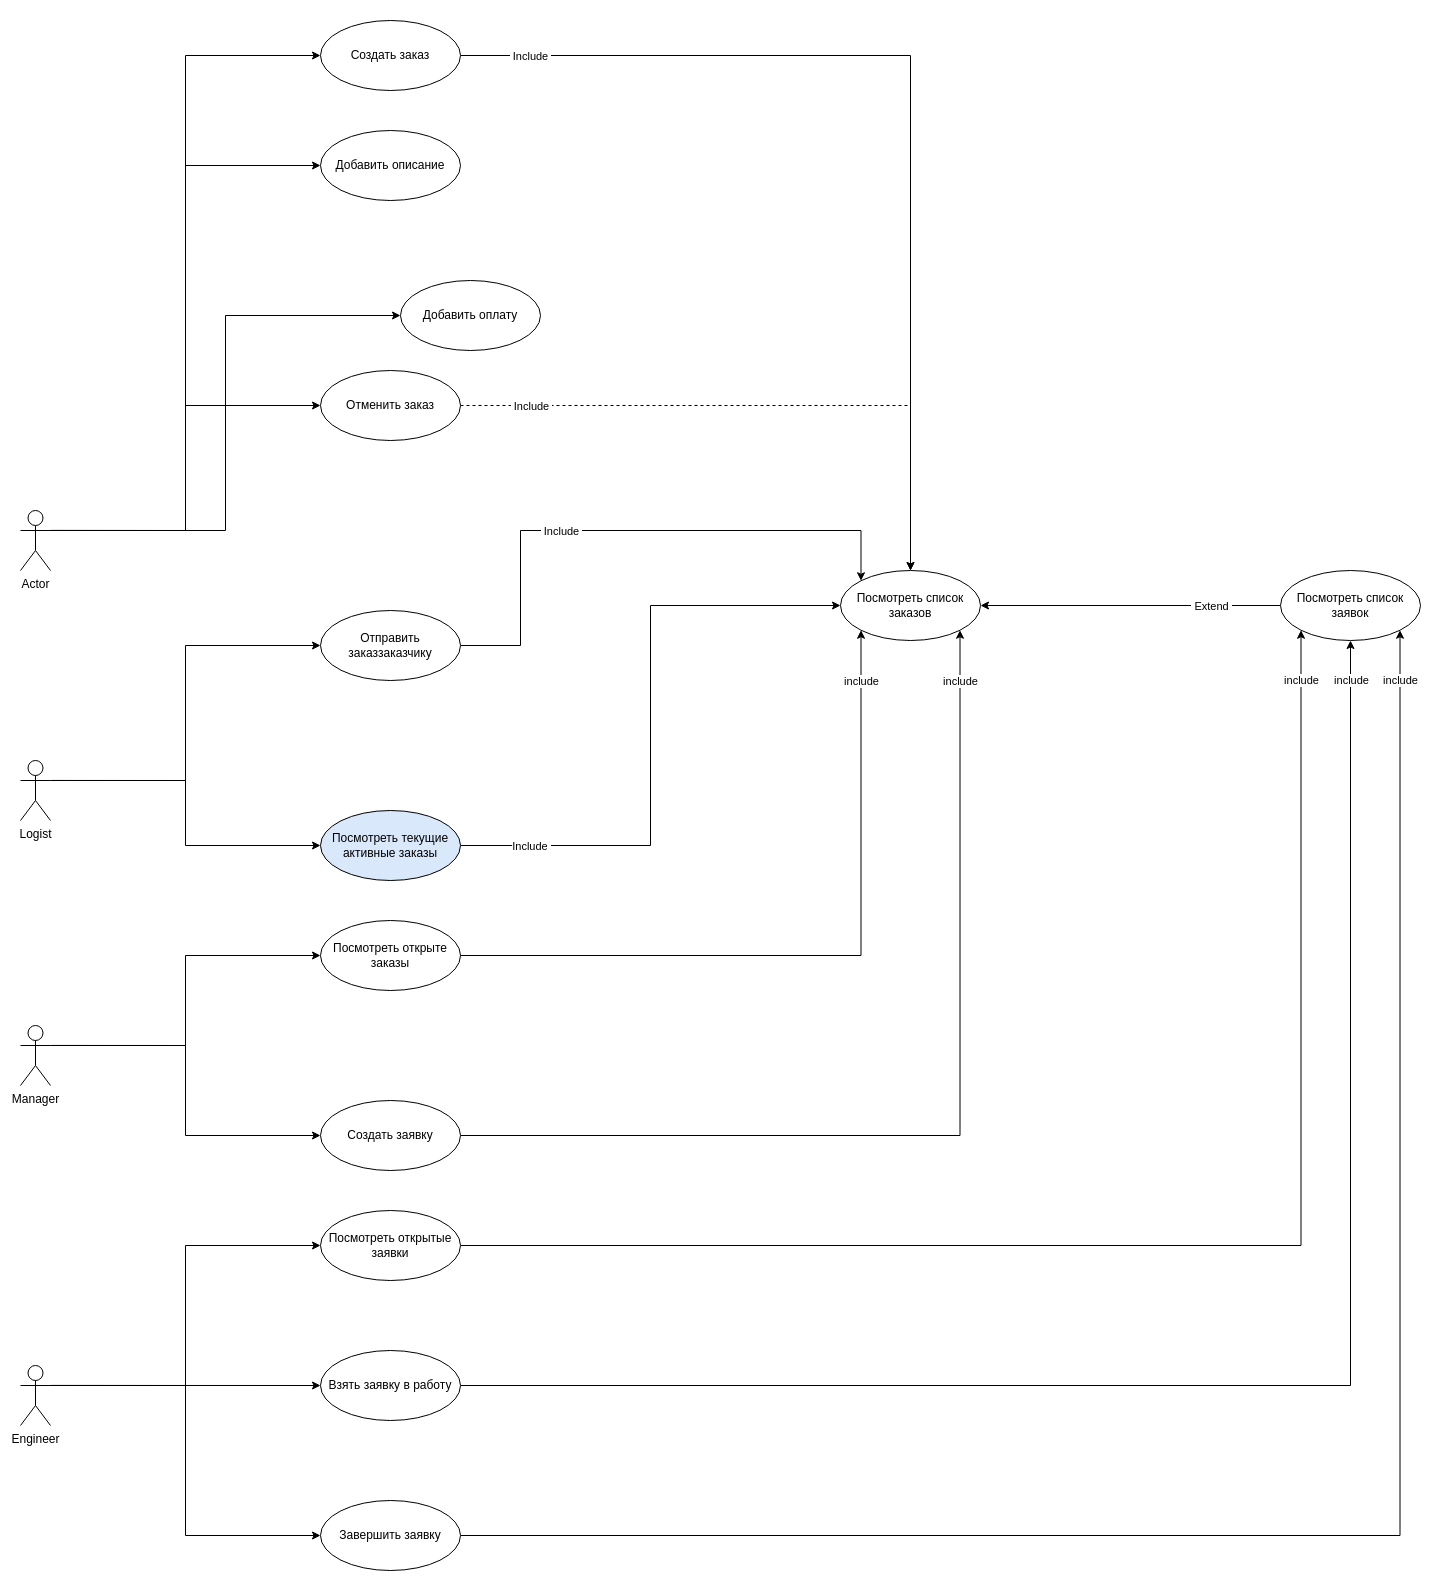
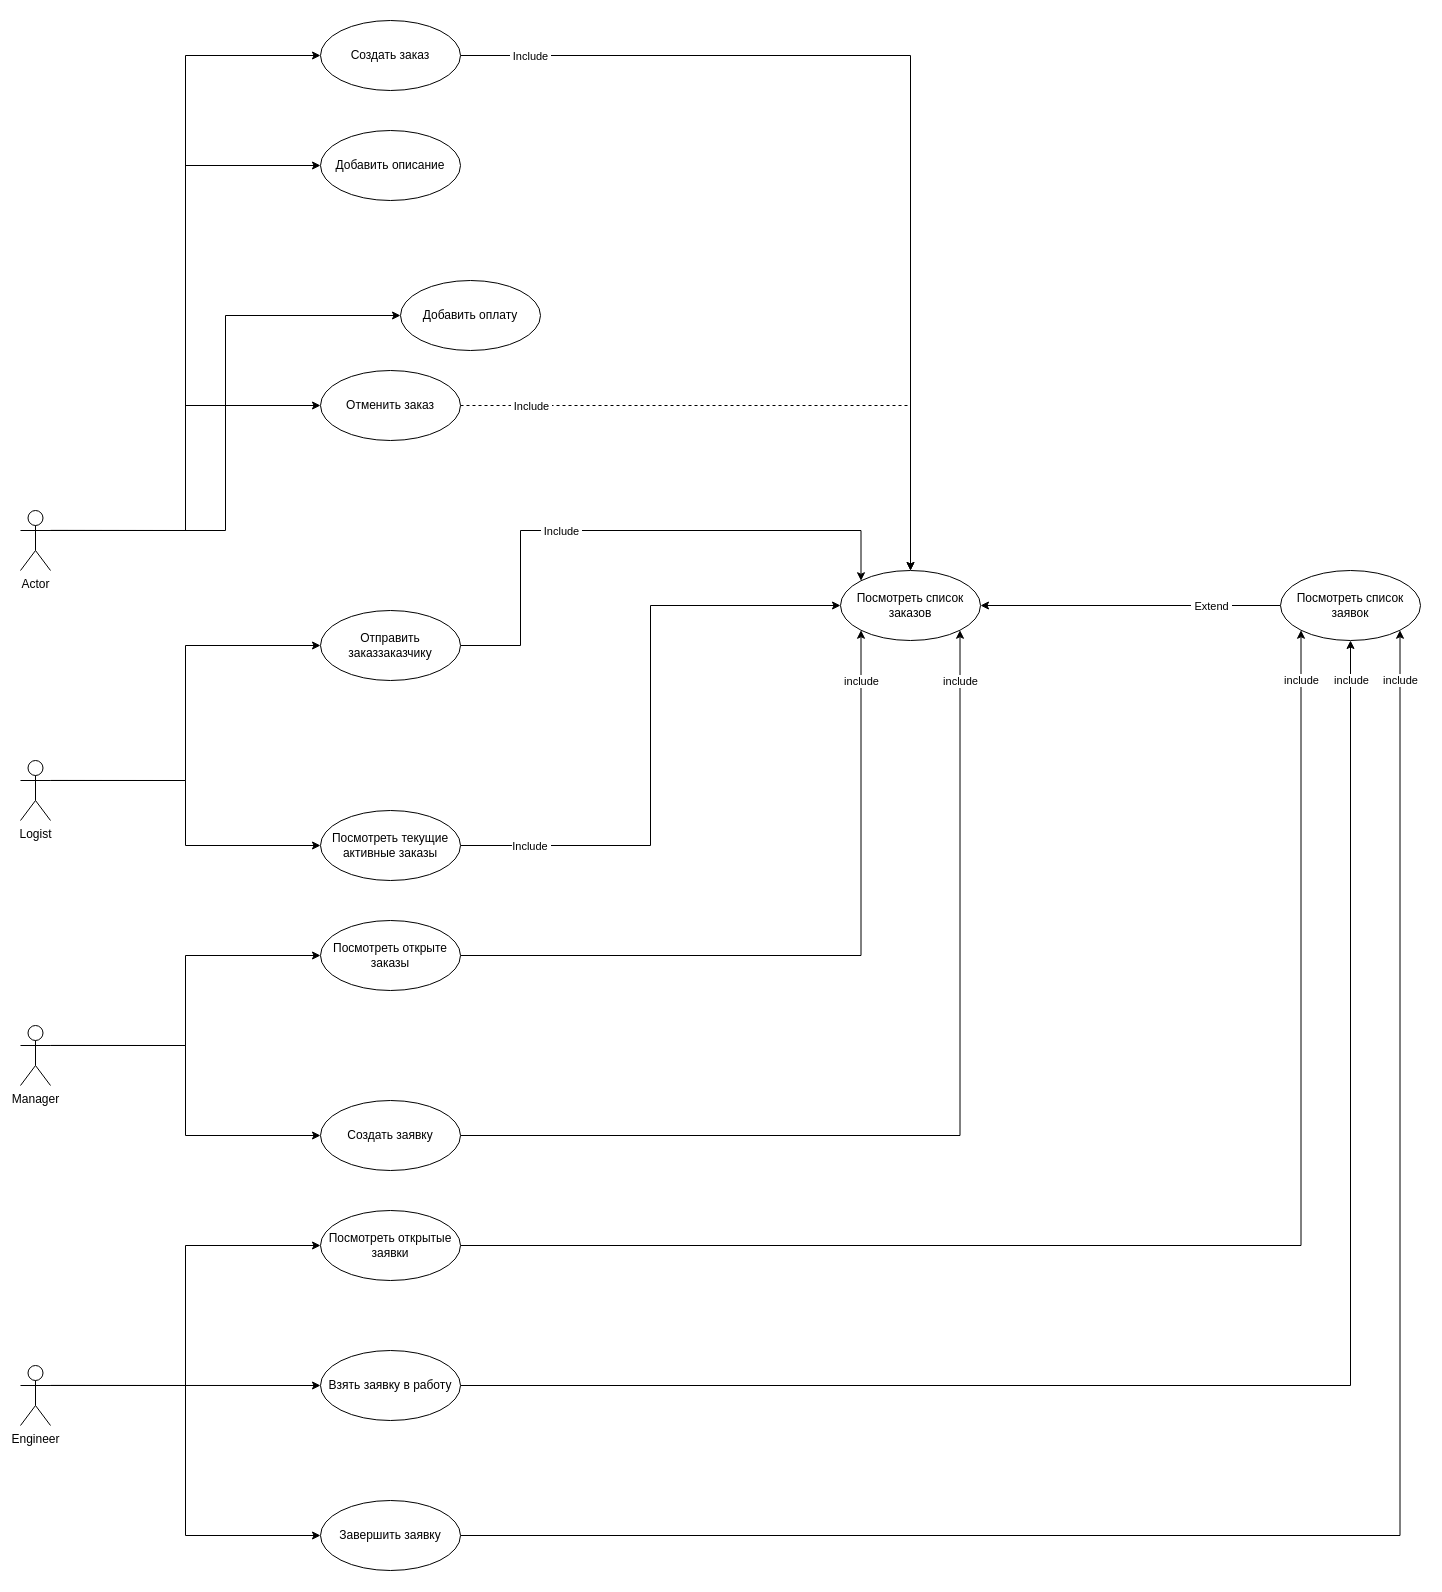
(391, 846) -> (391, 846)
